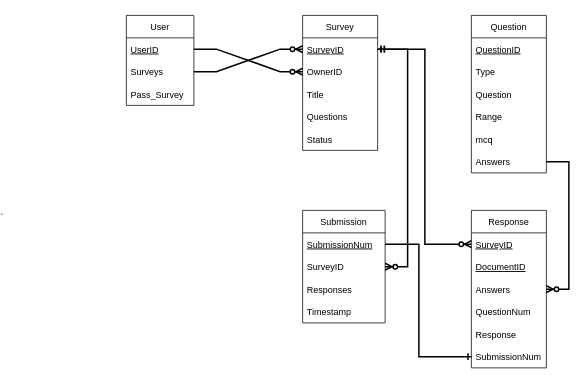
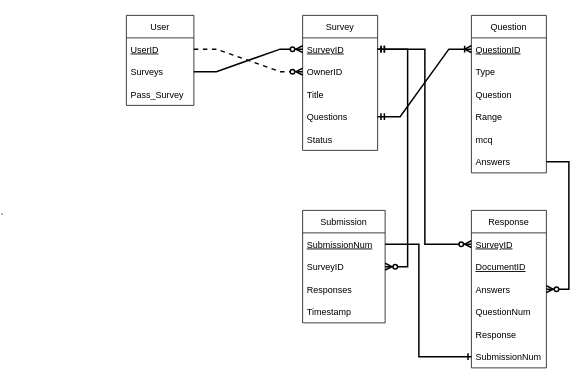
(243, 59) -> (243, 59)
none -> (422, 86)
